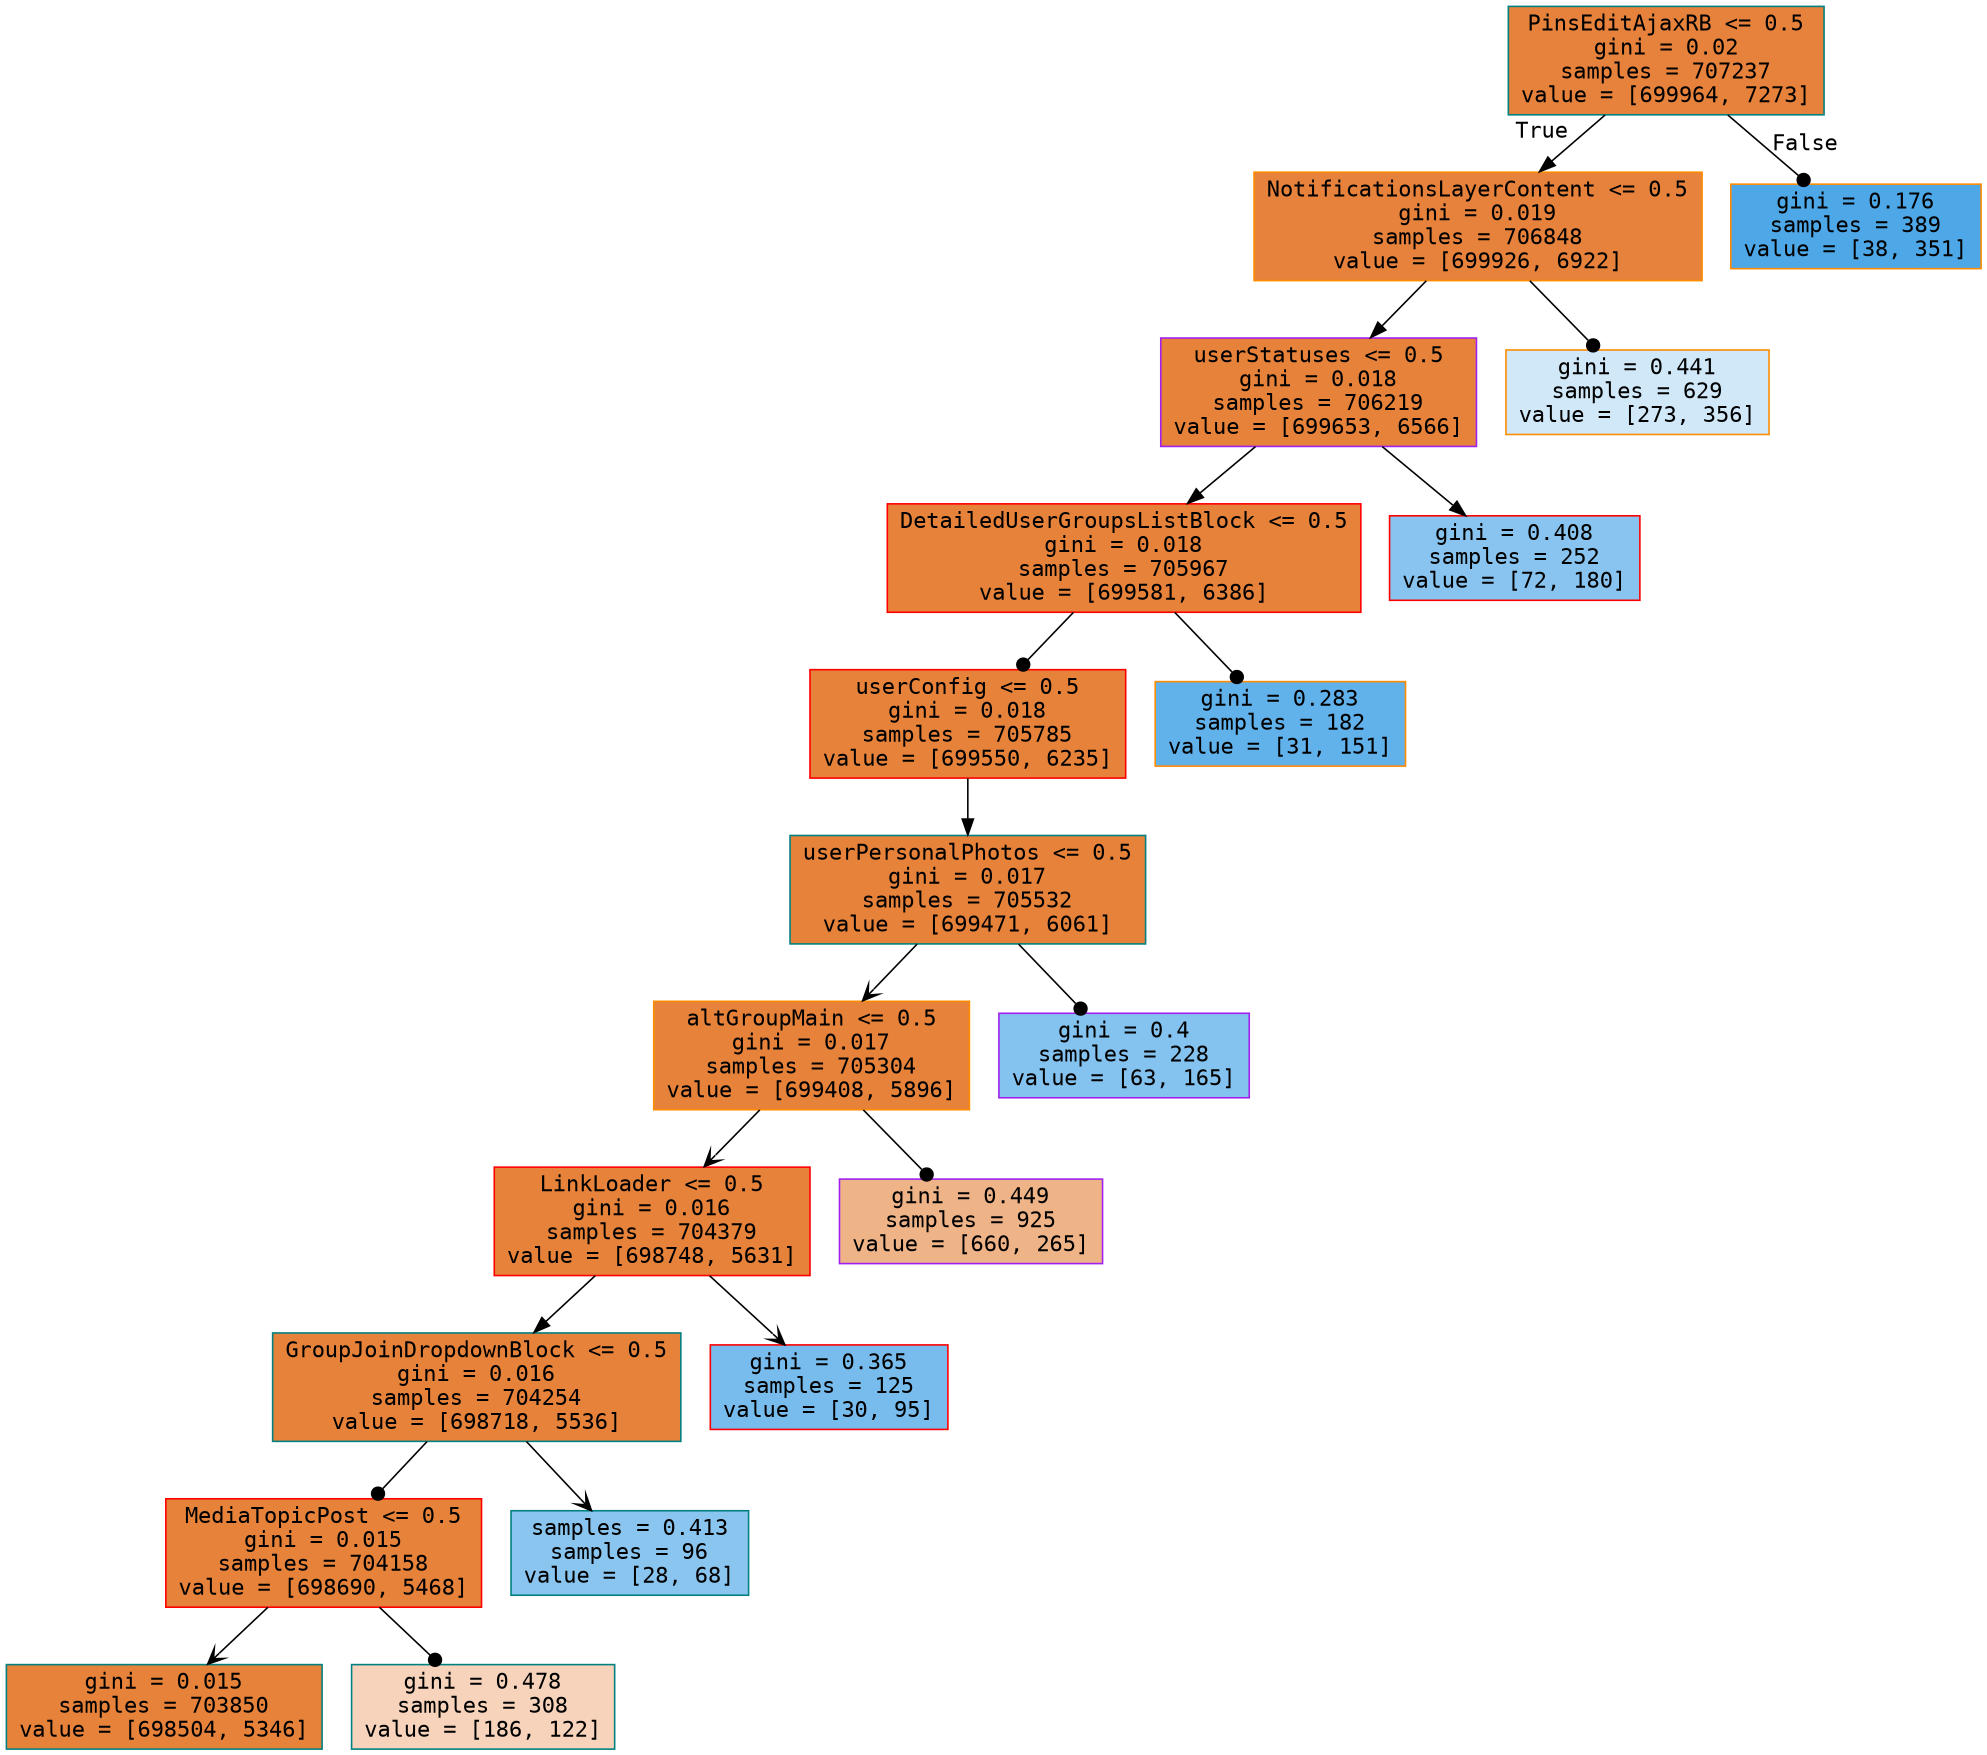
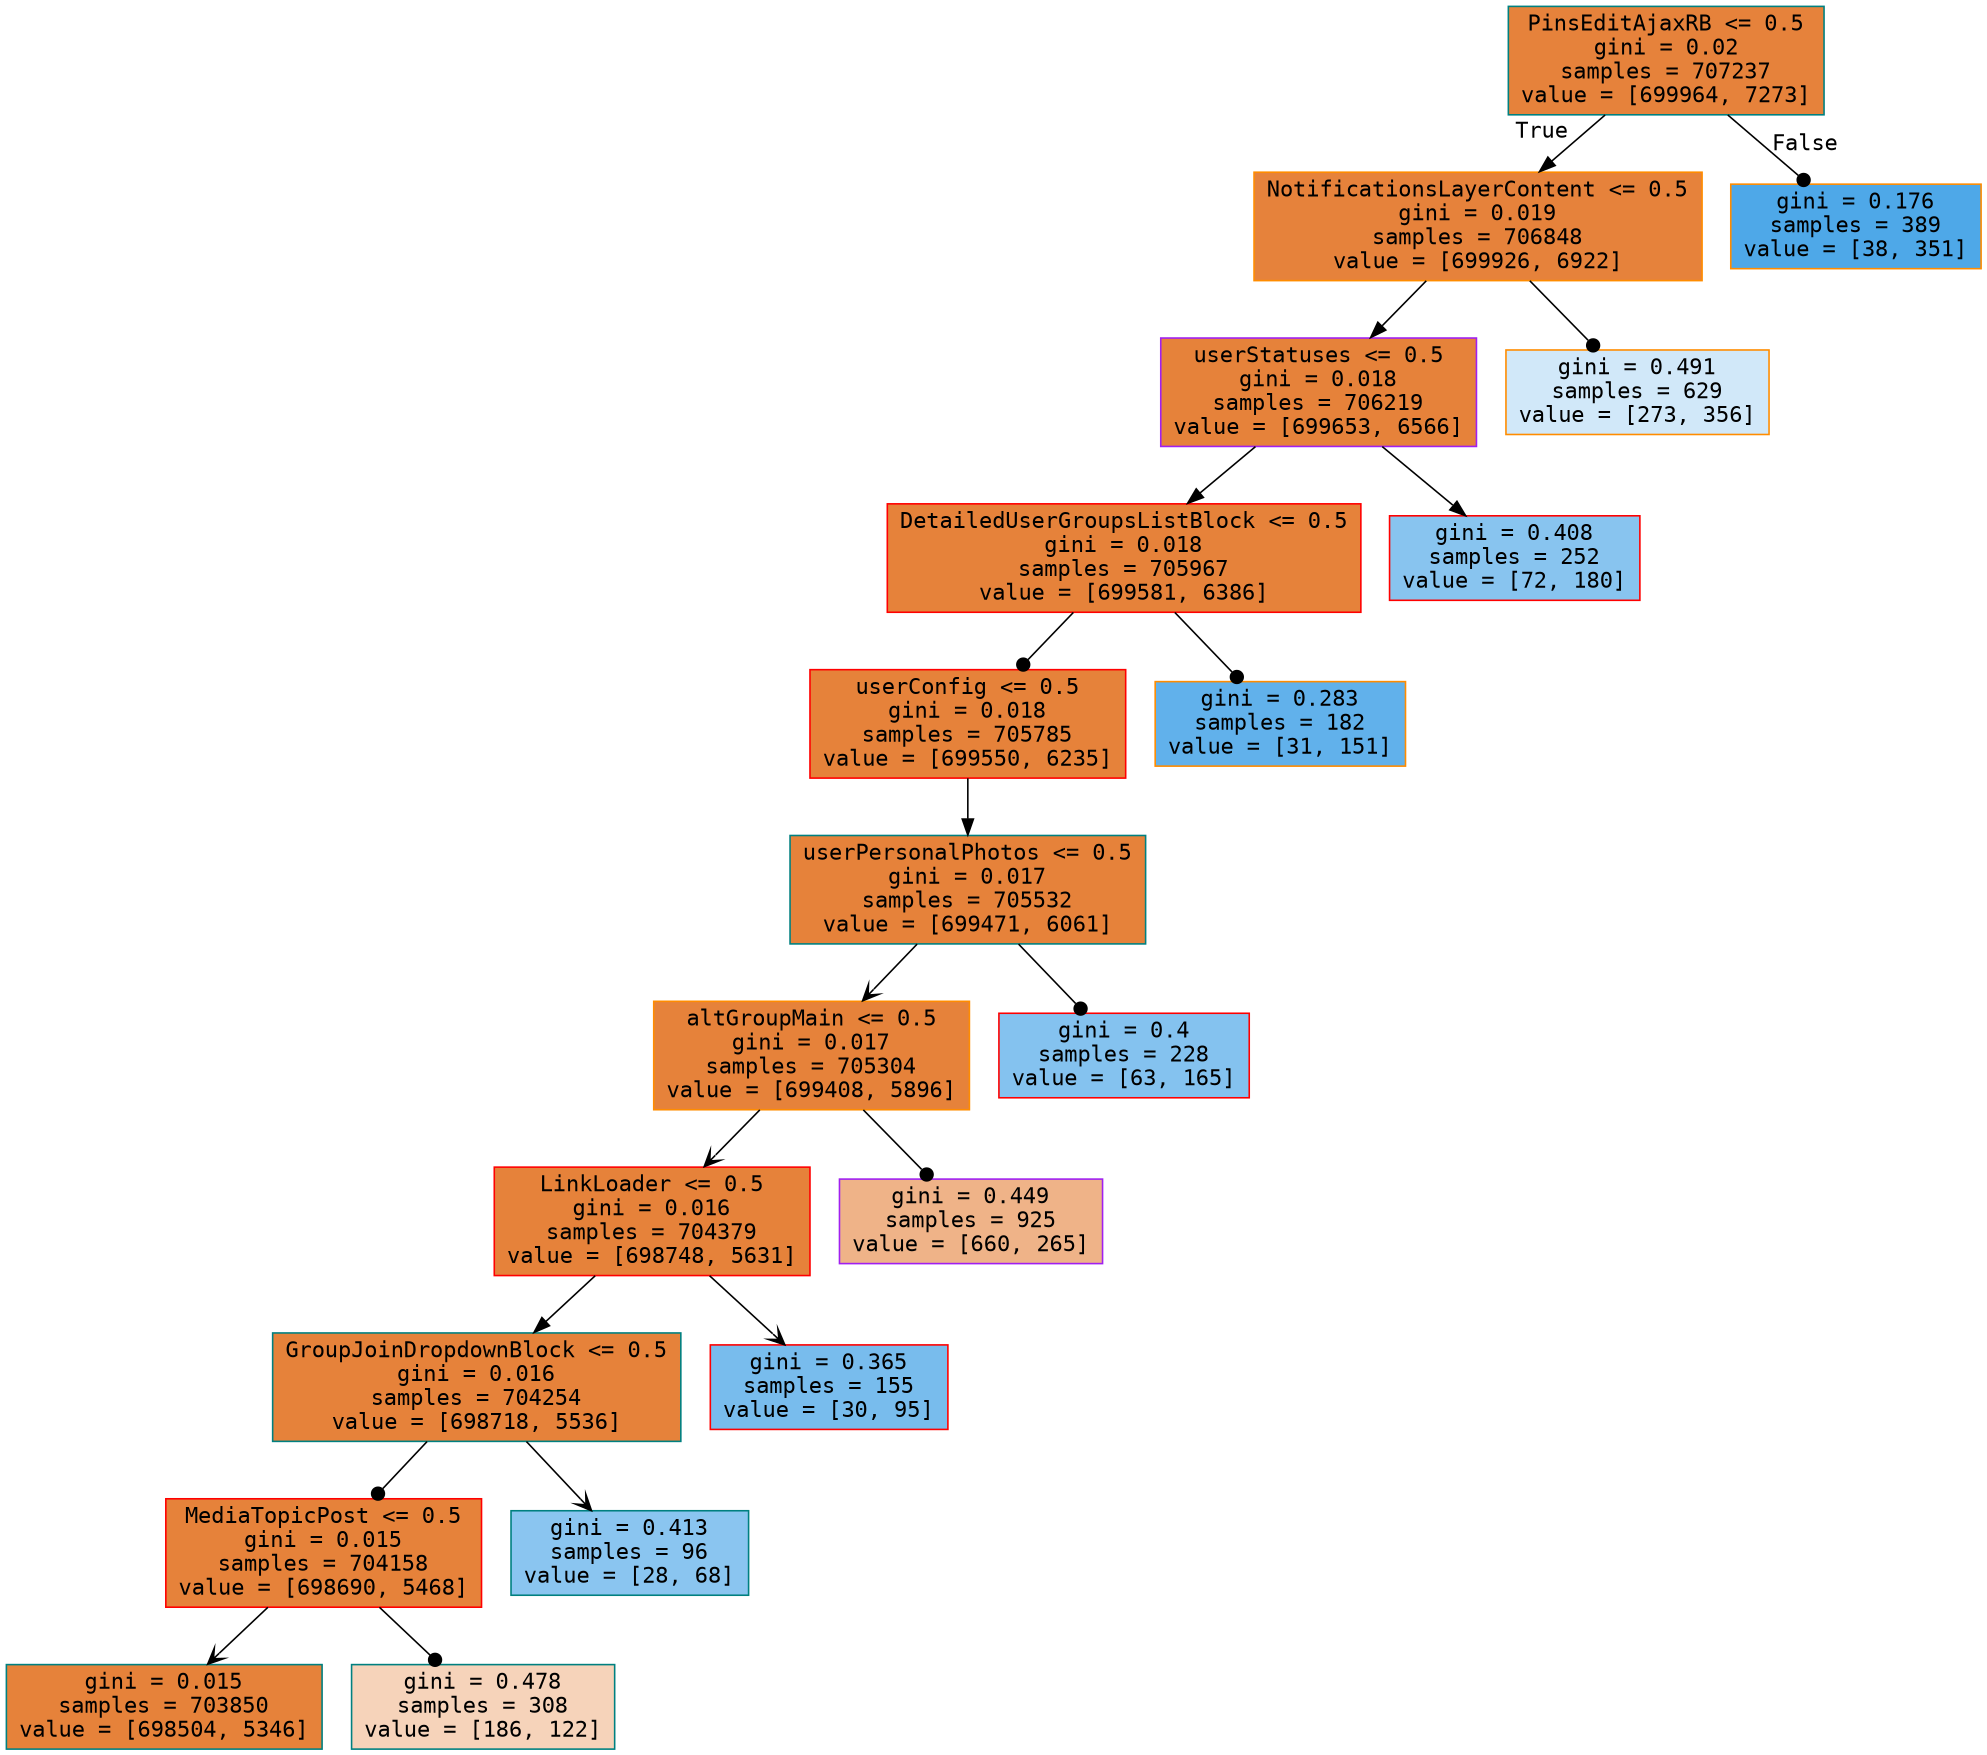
(1637, 392) -> (1637, 392)
(1124, 1056) -> (1124, 1056)
(829, 1387) -> (829, 1387)
(630, 1553) -> (630, 1553)
